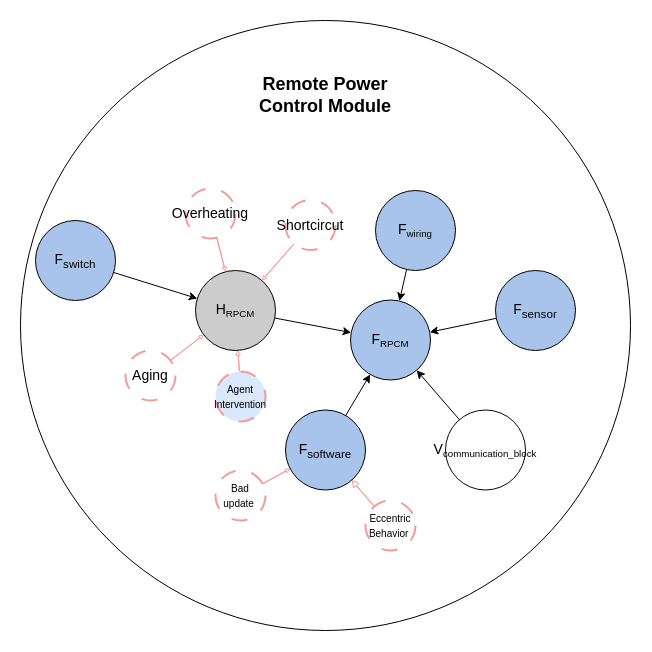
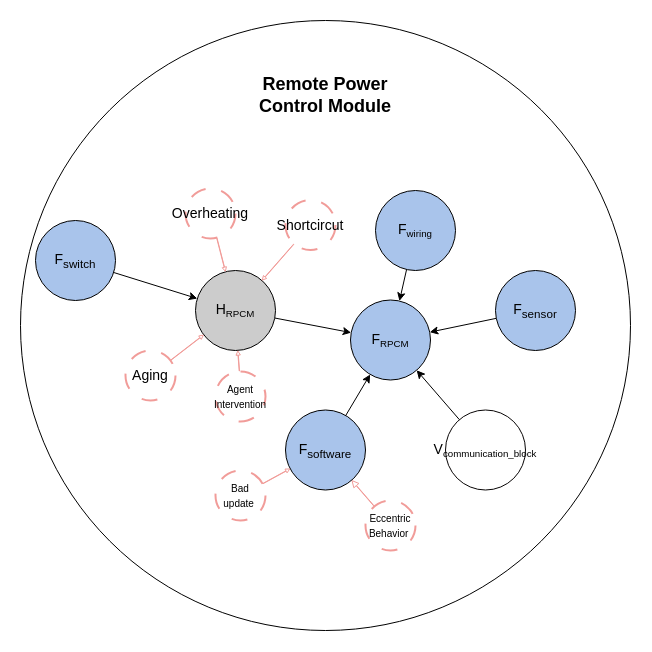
(241, 397) -> (241, 397)
